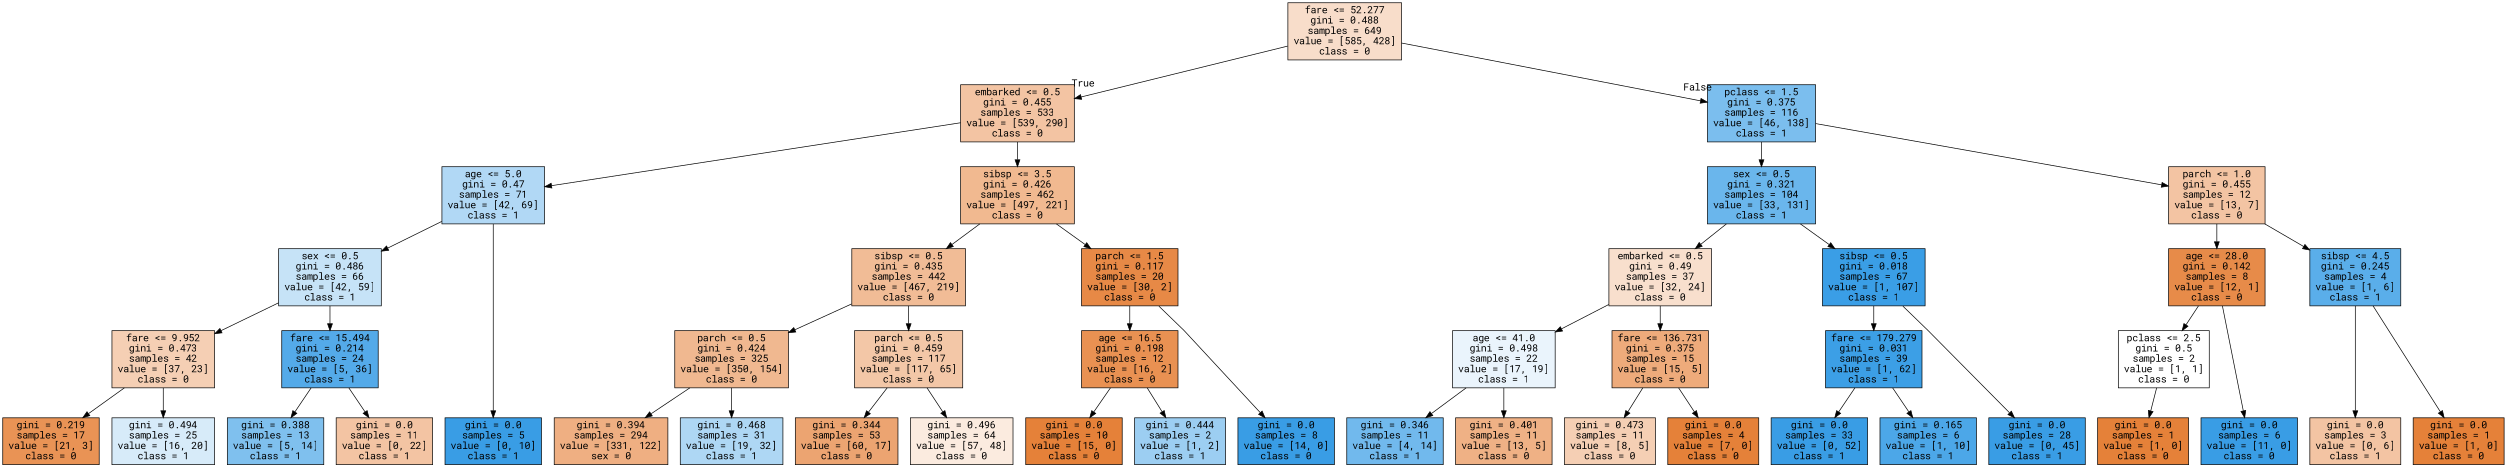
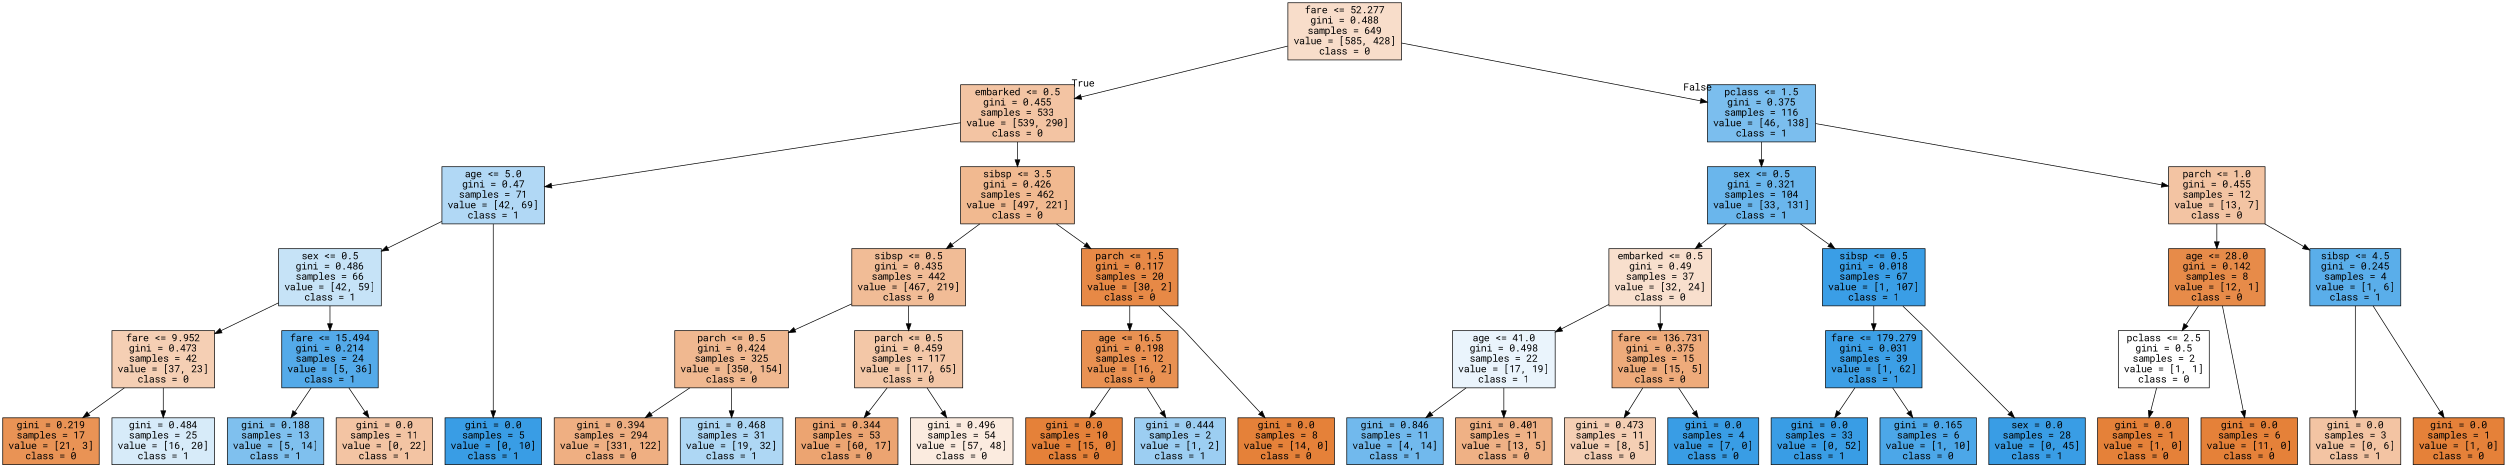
(163, 441) -> (163, 441)
(276, 441) -> (276, 441)
(611, 441) -> (611, 441)
(962, 441) -> (962, 441)
(1286, 441) -> (1286, 441)
(1395, 441) -> (1395, 441)
(1713, 441) -> (1713, 441)
(1928, 441) -> (1928, 441)
(2037, 441) -> (2037, 441)
(2249, 441) -> (2249, 441)
